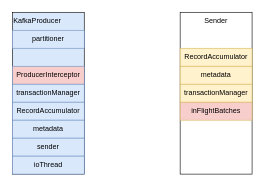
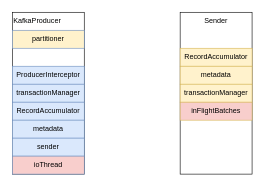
(40, 21) -> (40, 21)
(48, 39) -> (48, 39)
(48, 75) -> (48, 75)
(48, 165) -> (48, 165)
